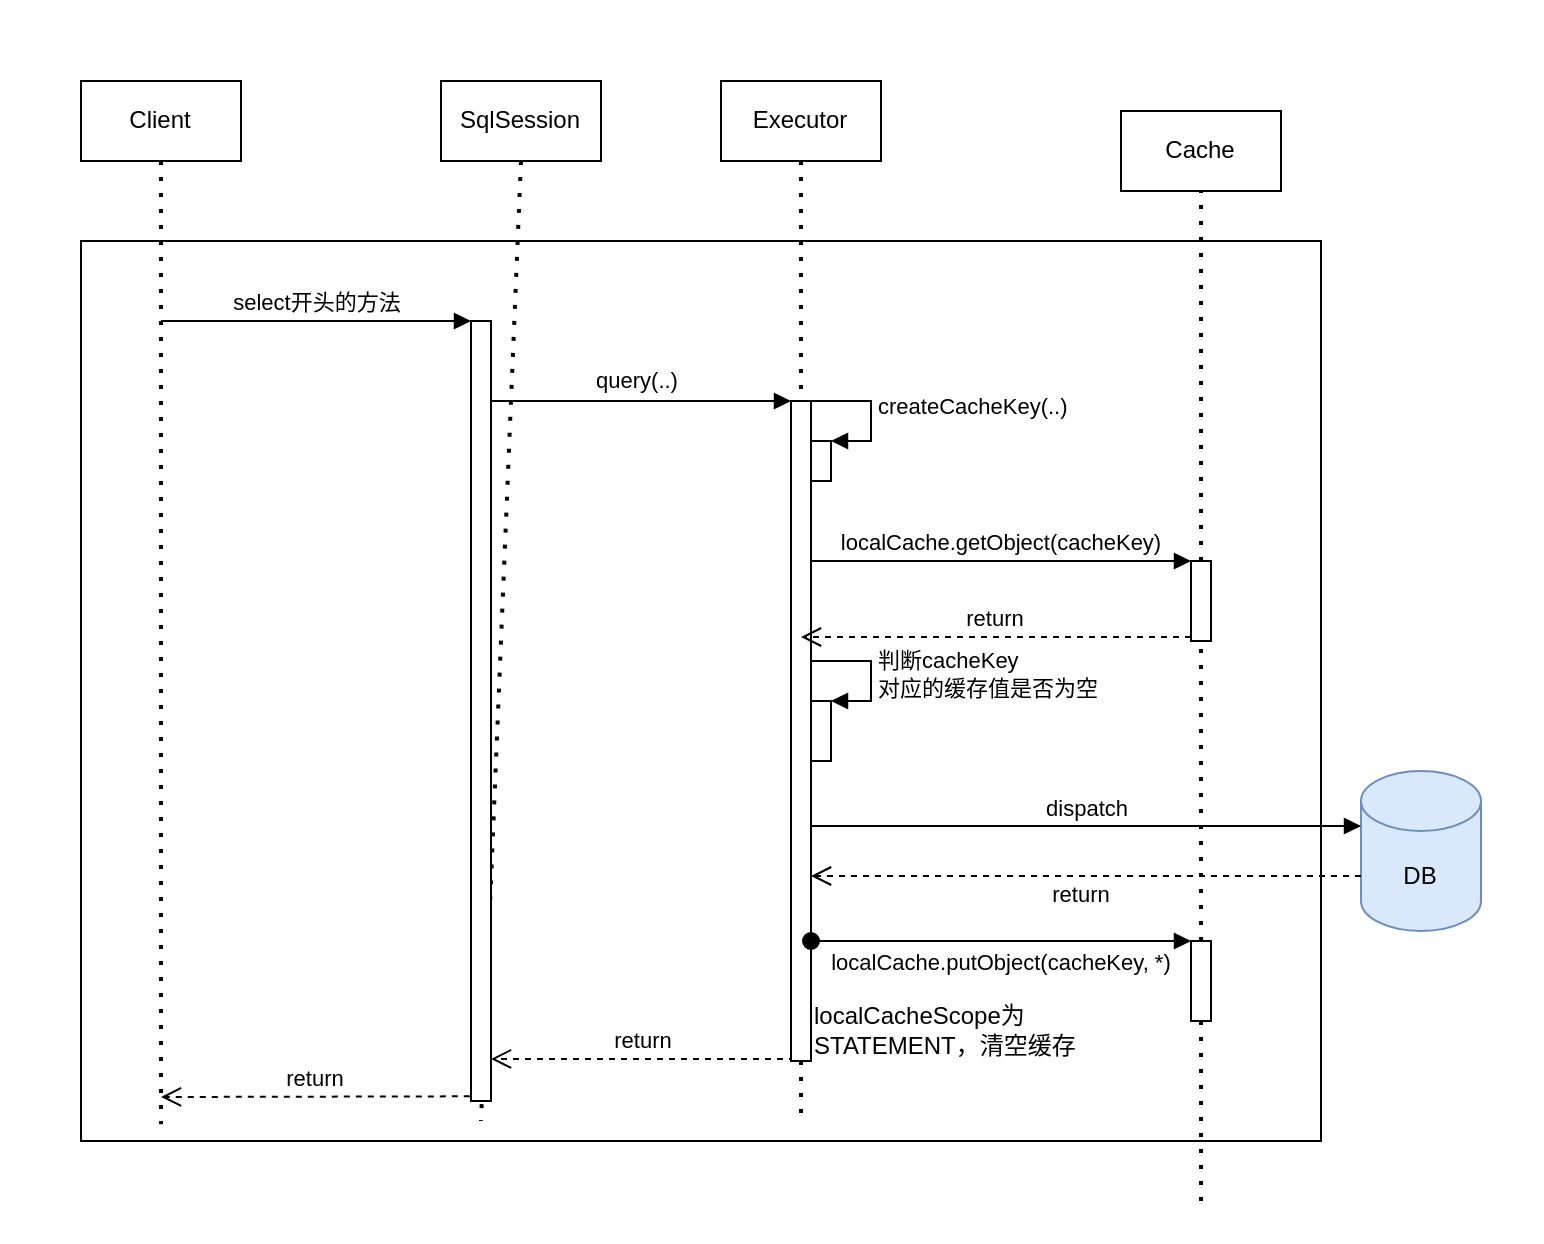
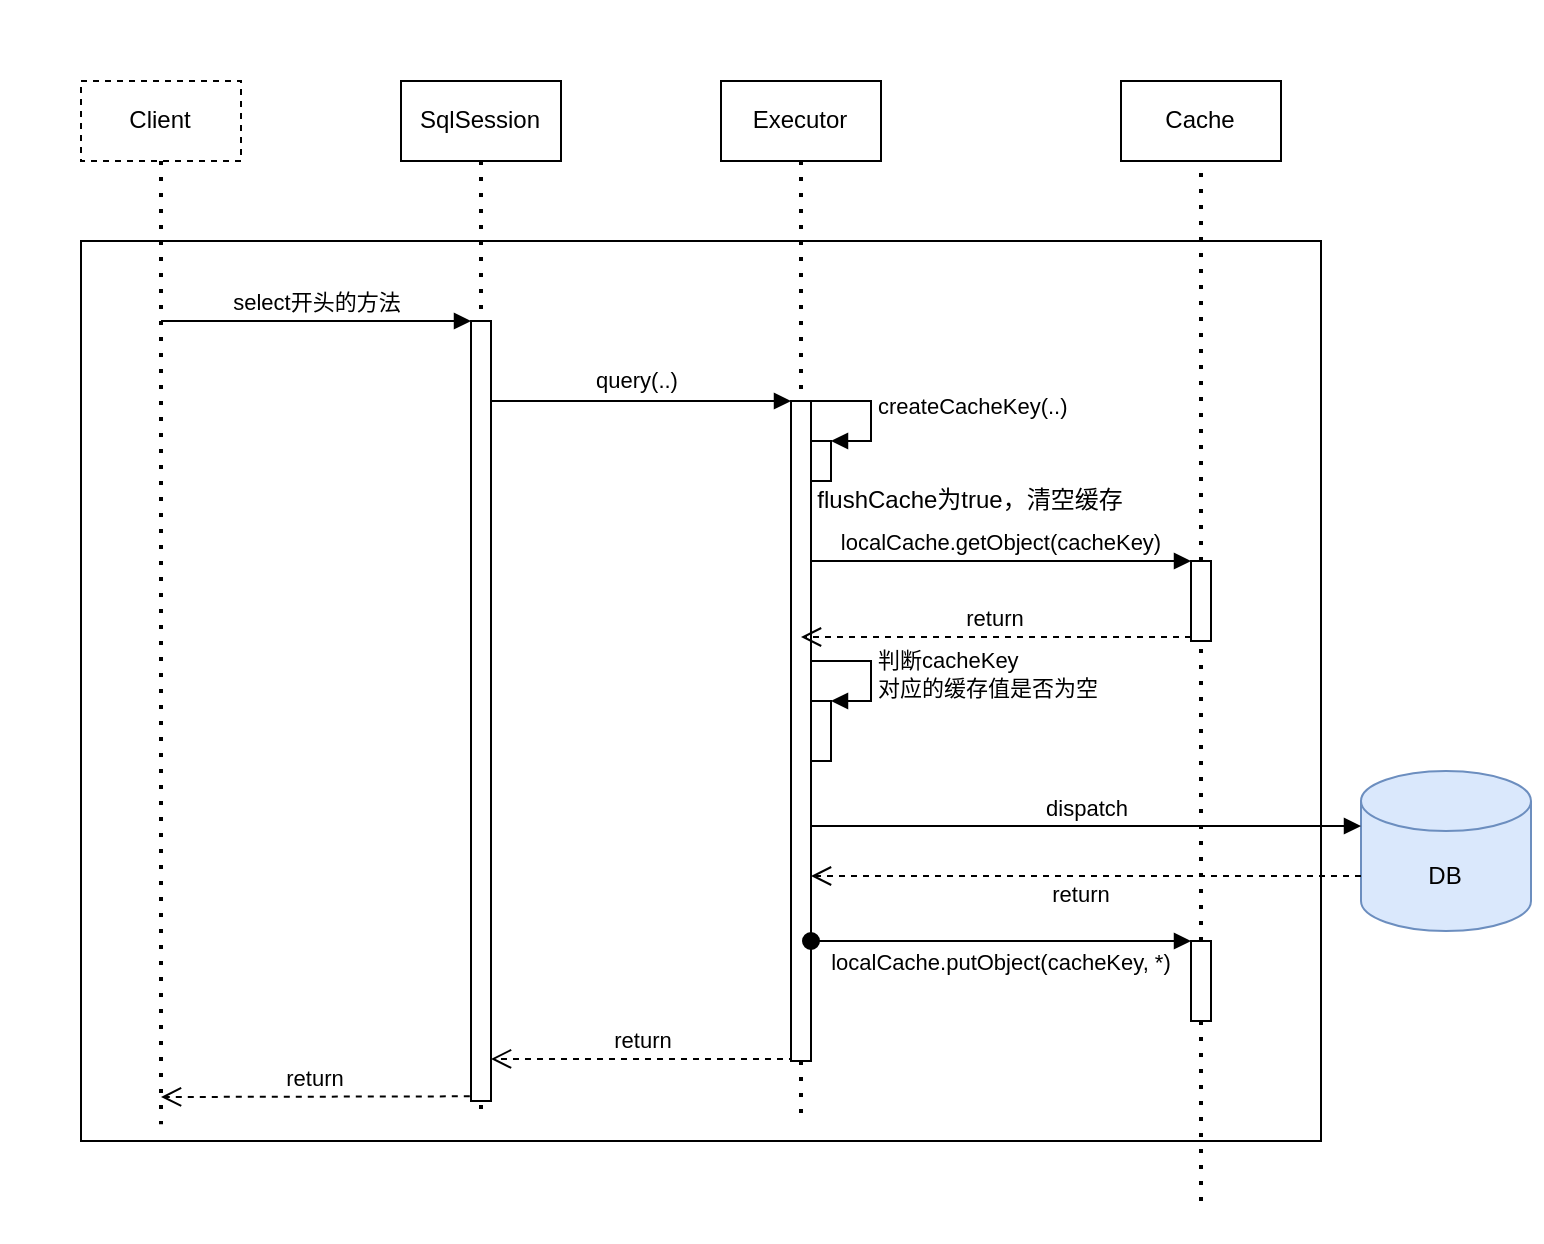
(161, 121) -> (161, 121)
(521, 121) -> (481, 121)
(1201, 151) -> (1201, 121)
none -> (971, 501)
(1421, 851) -> (1446, 851)
(946, 1031) -> none
